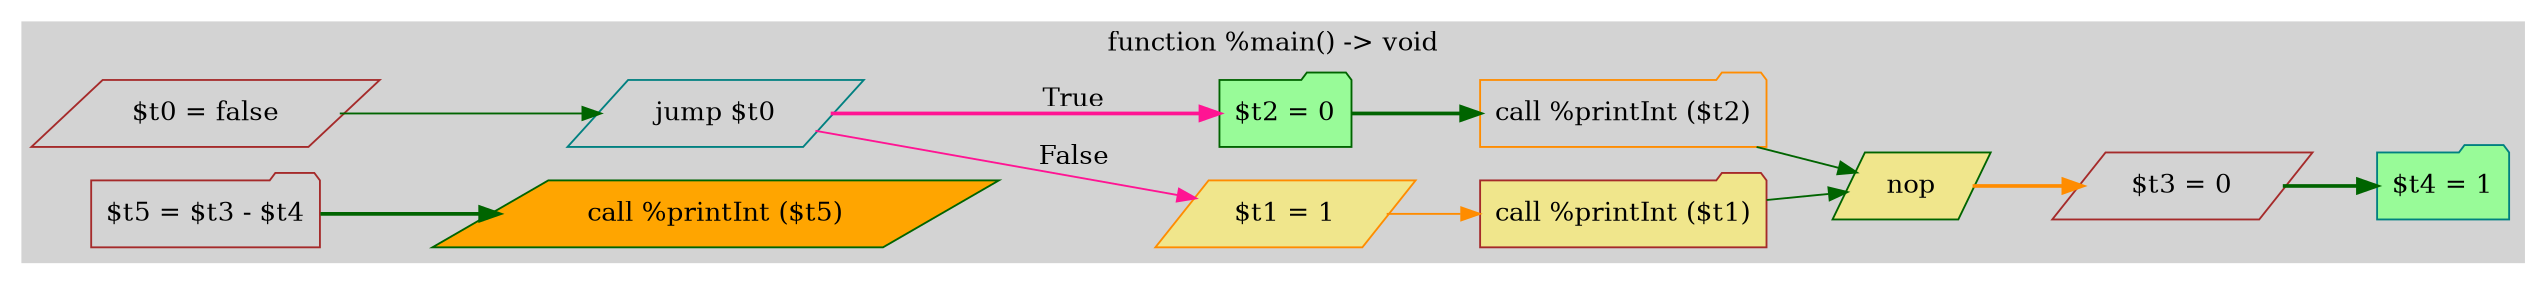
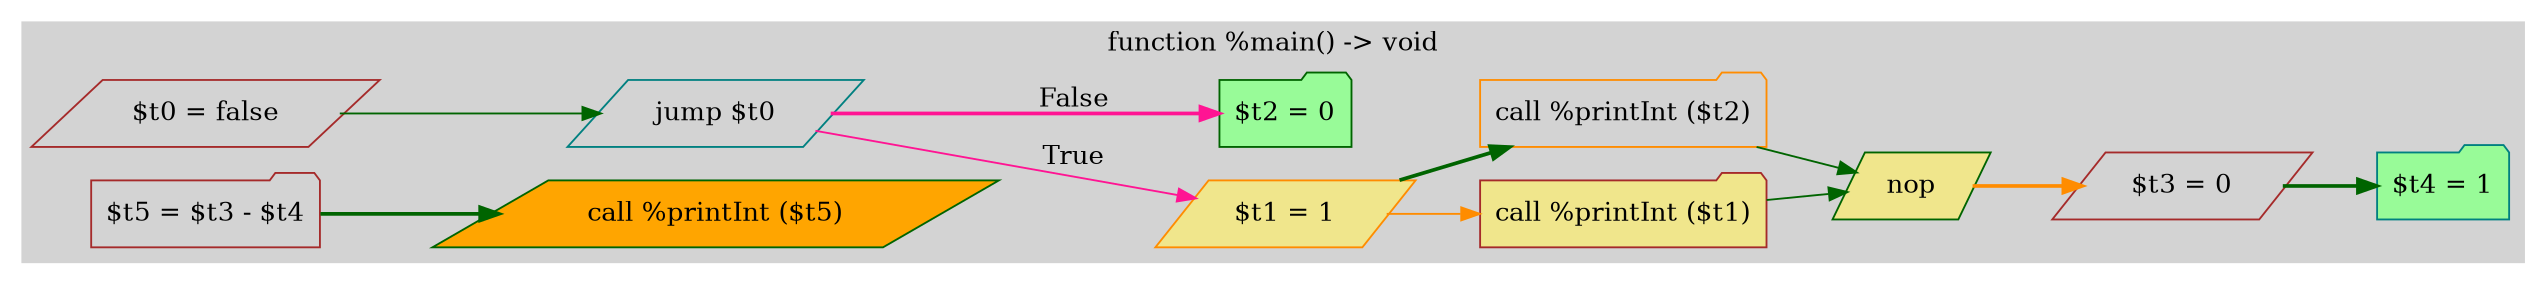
(1074, 99) -> (1074, 99)
(1406, 113) -> (1445, 166)
(1074, 157) -> (1074, 157)
